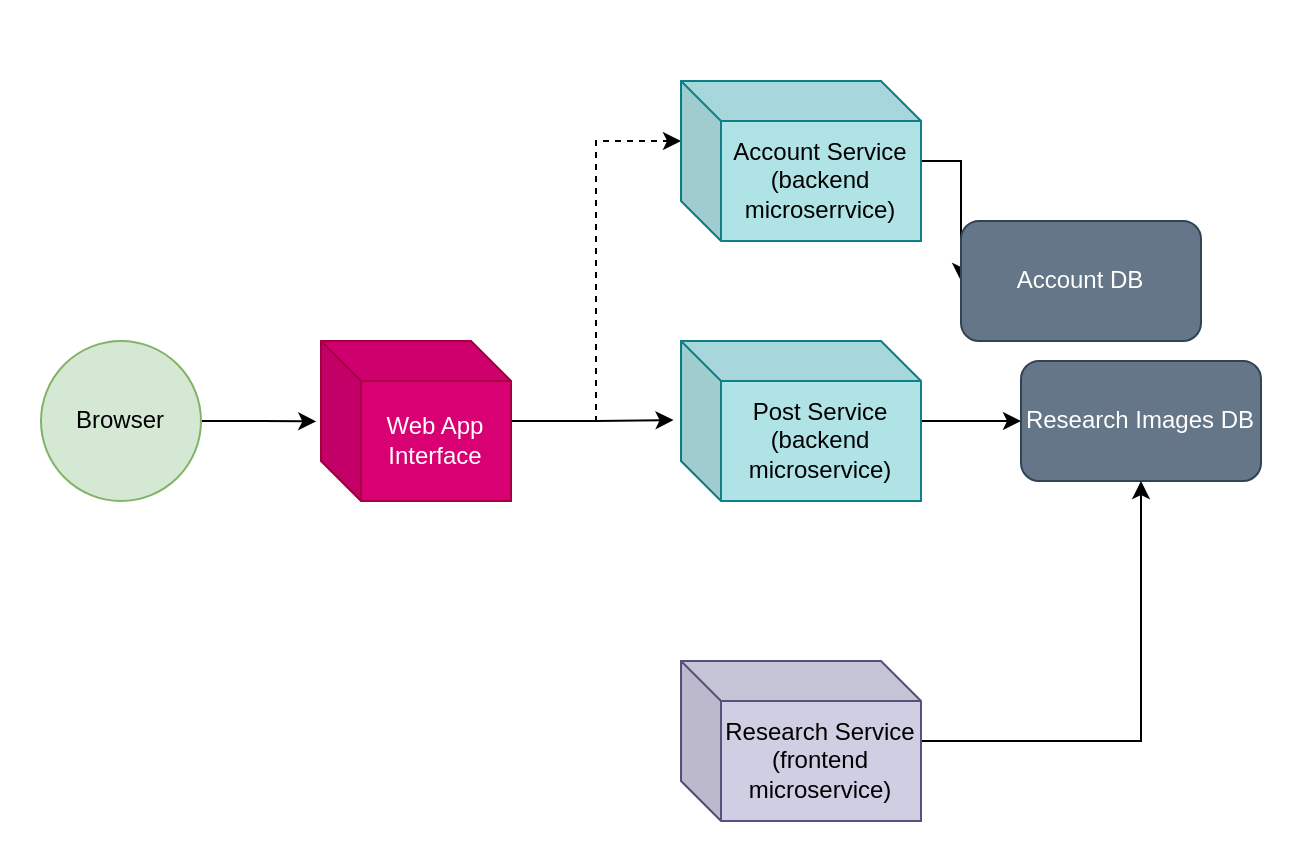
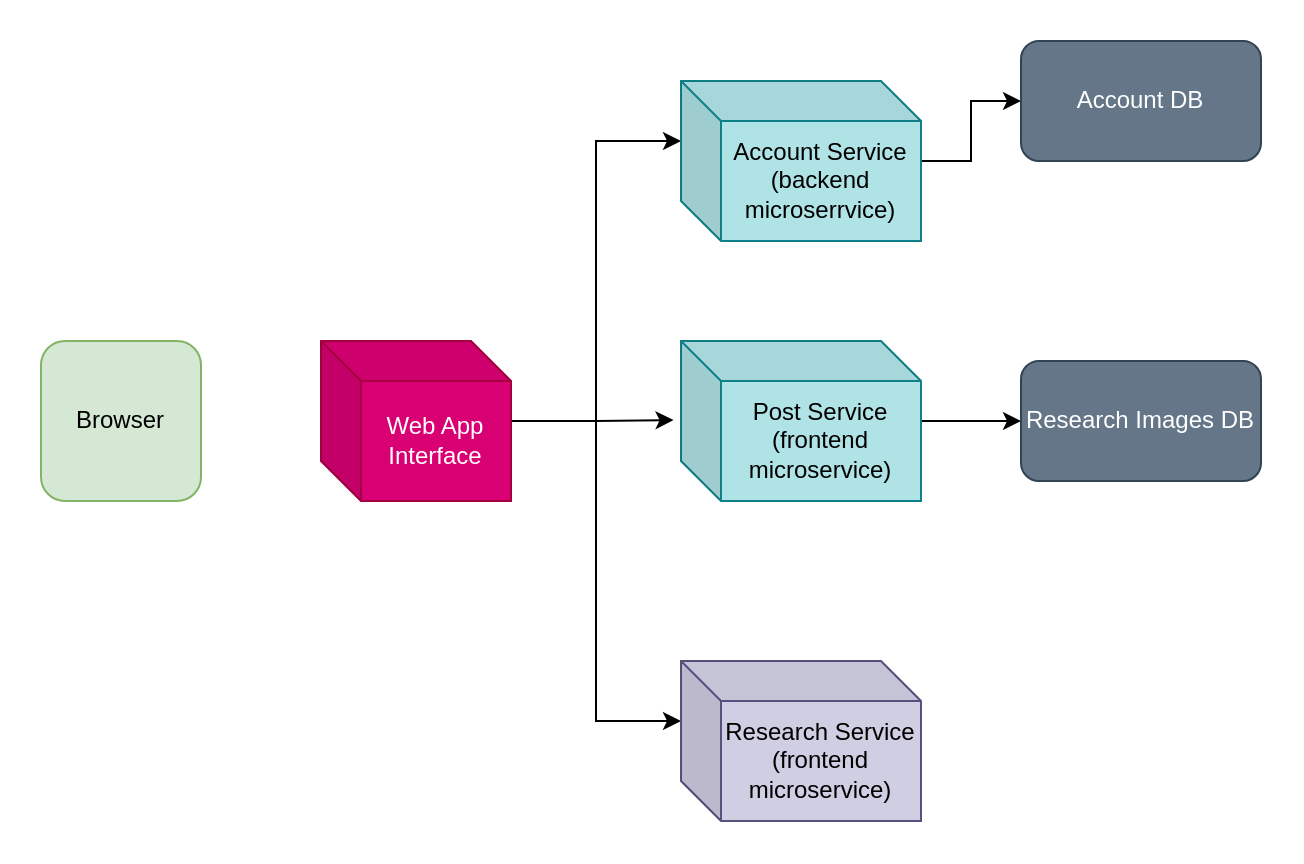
(596, 245) -> (596, 245)
(1081, 281) -> (1141, 101)
(121, 421) -> (121, 421)
(252, 421) -> none
(821, 441) -> (821, 441)
none -> (596, 609)
(1141, 728) -> none
